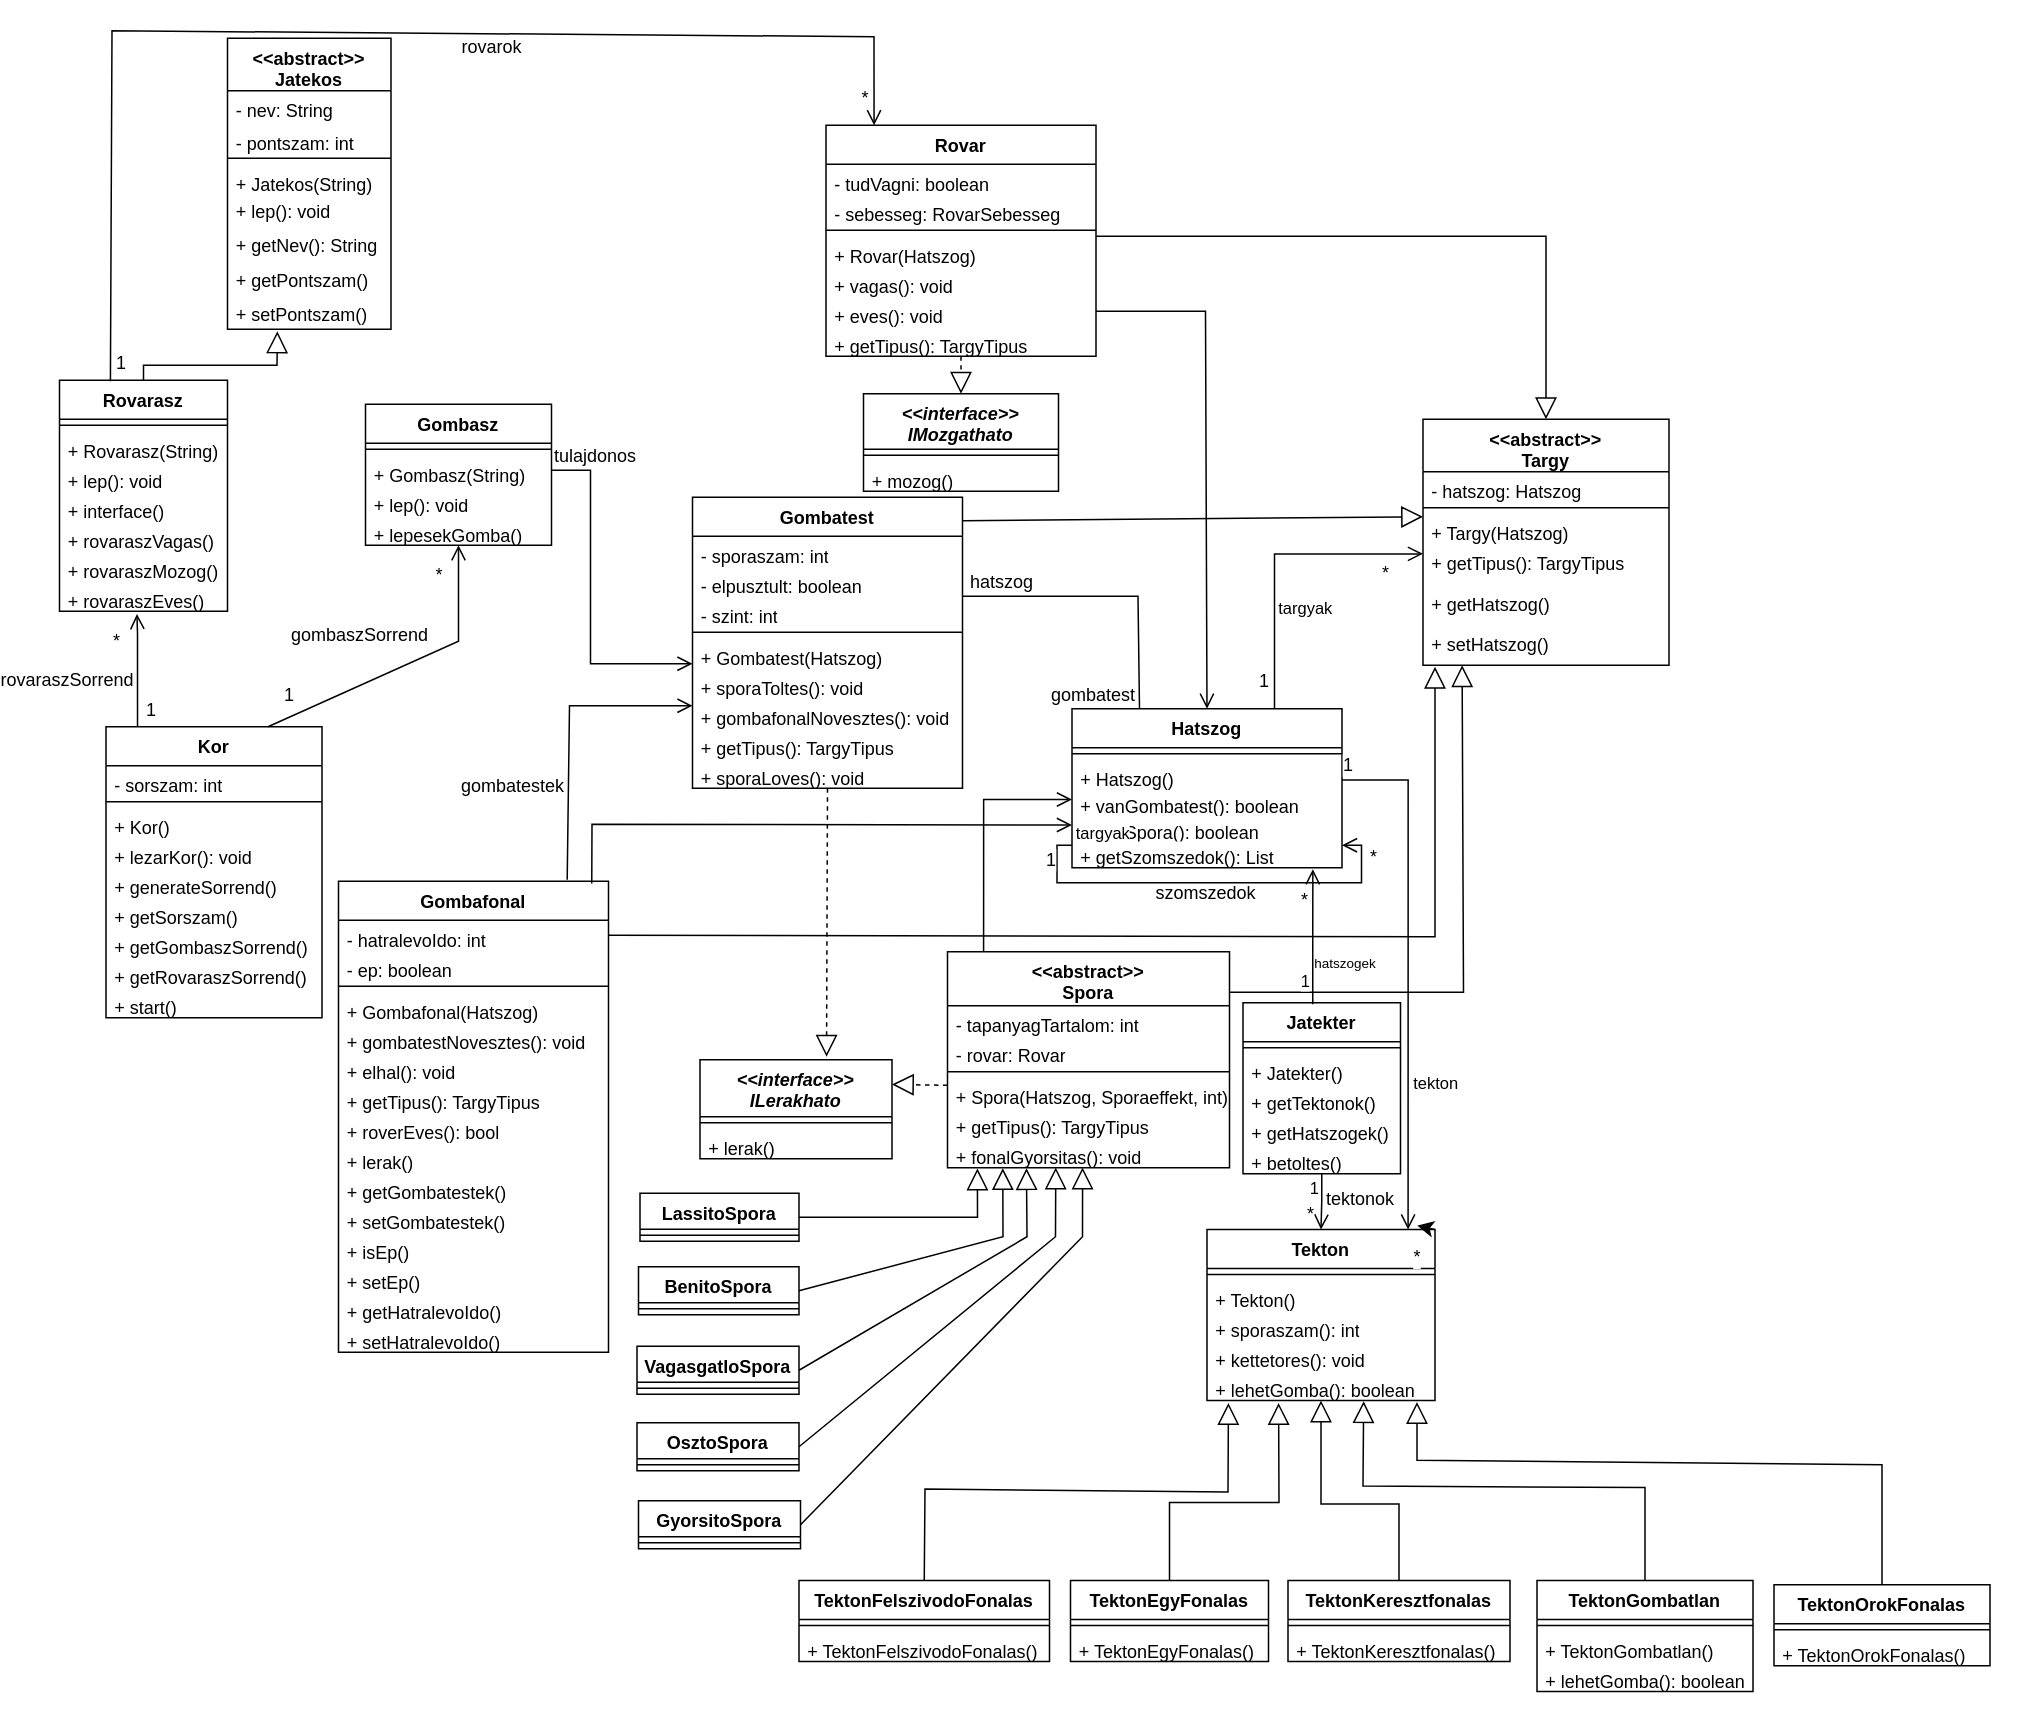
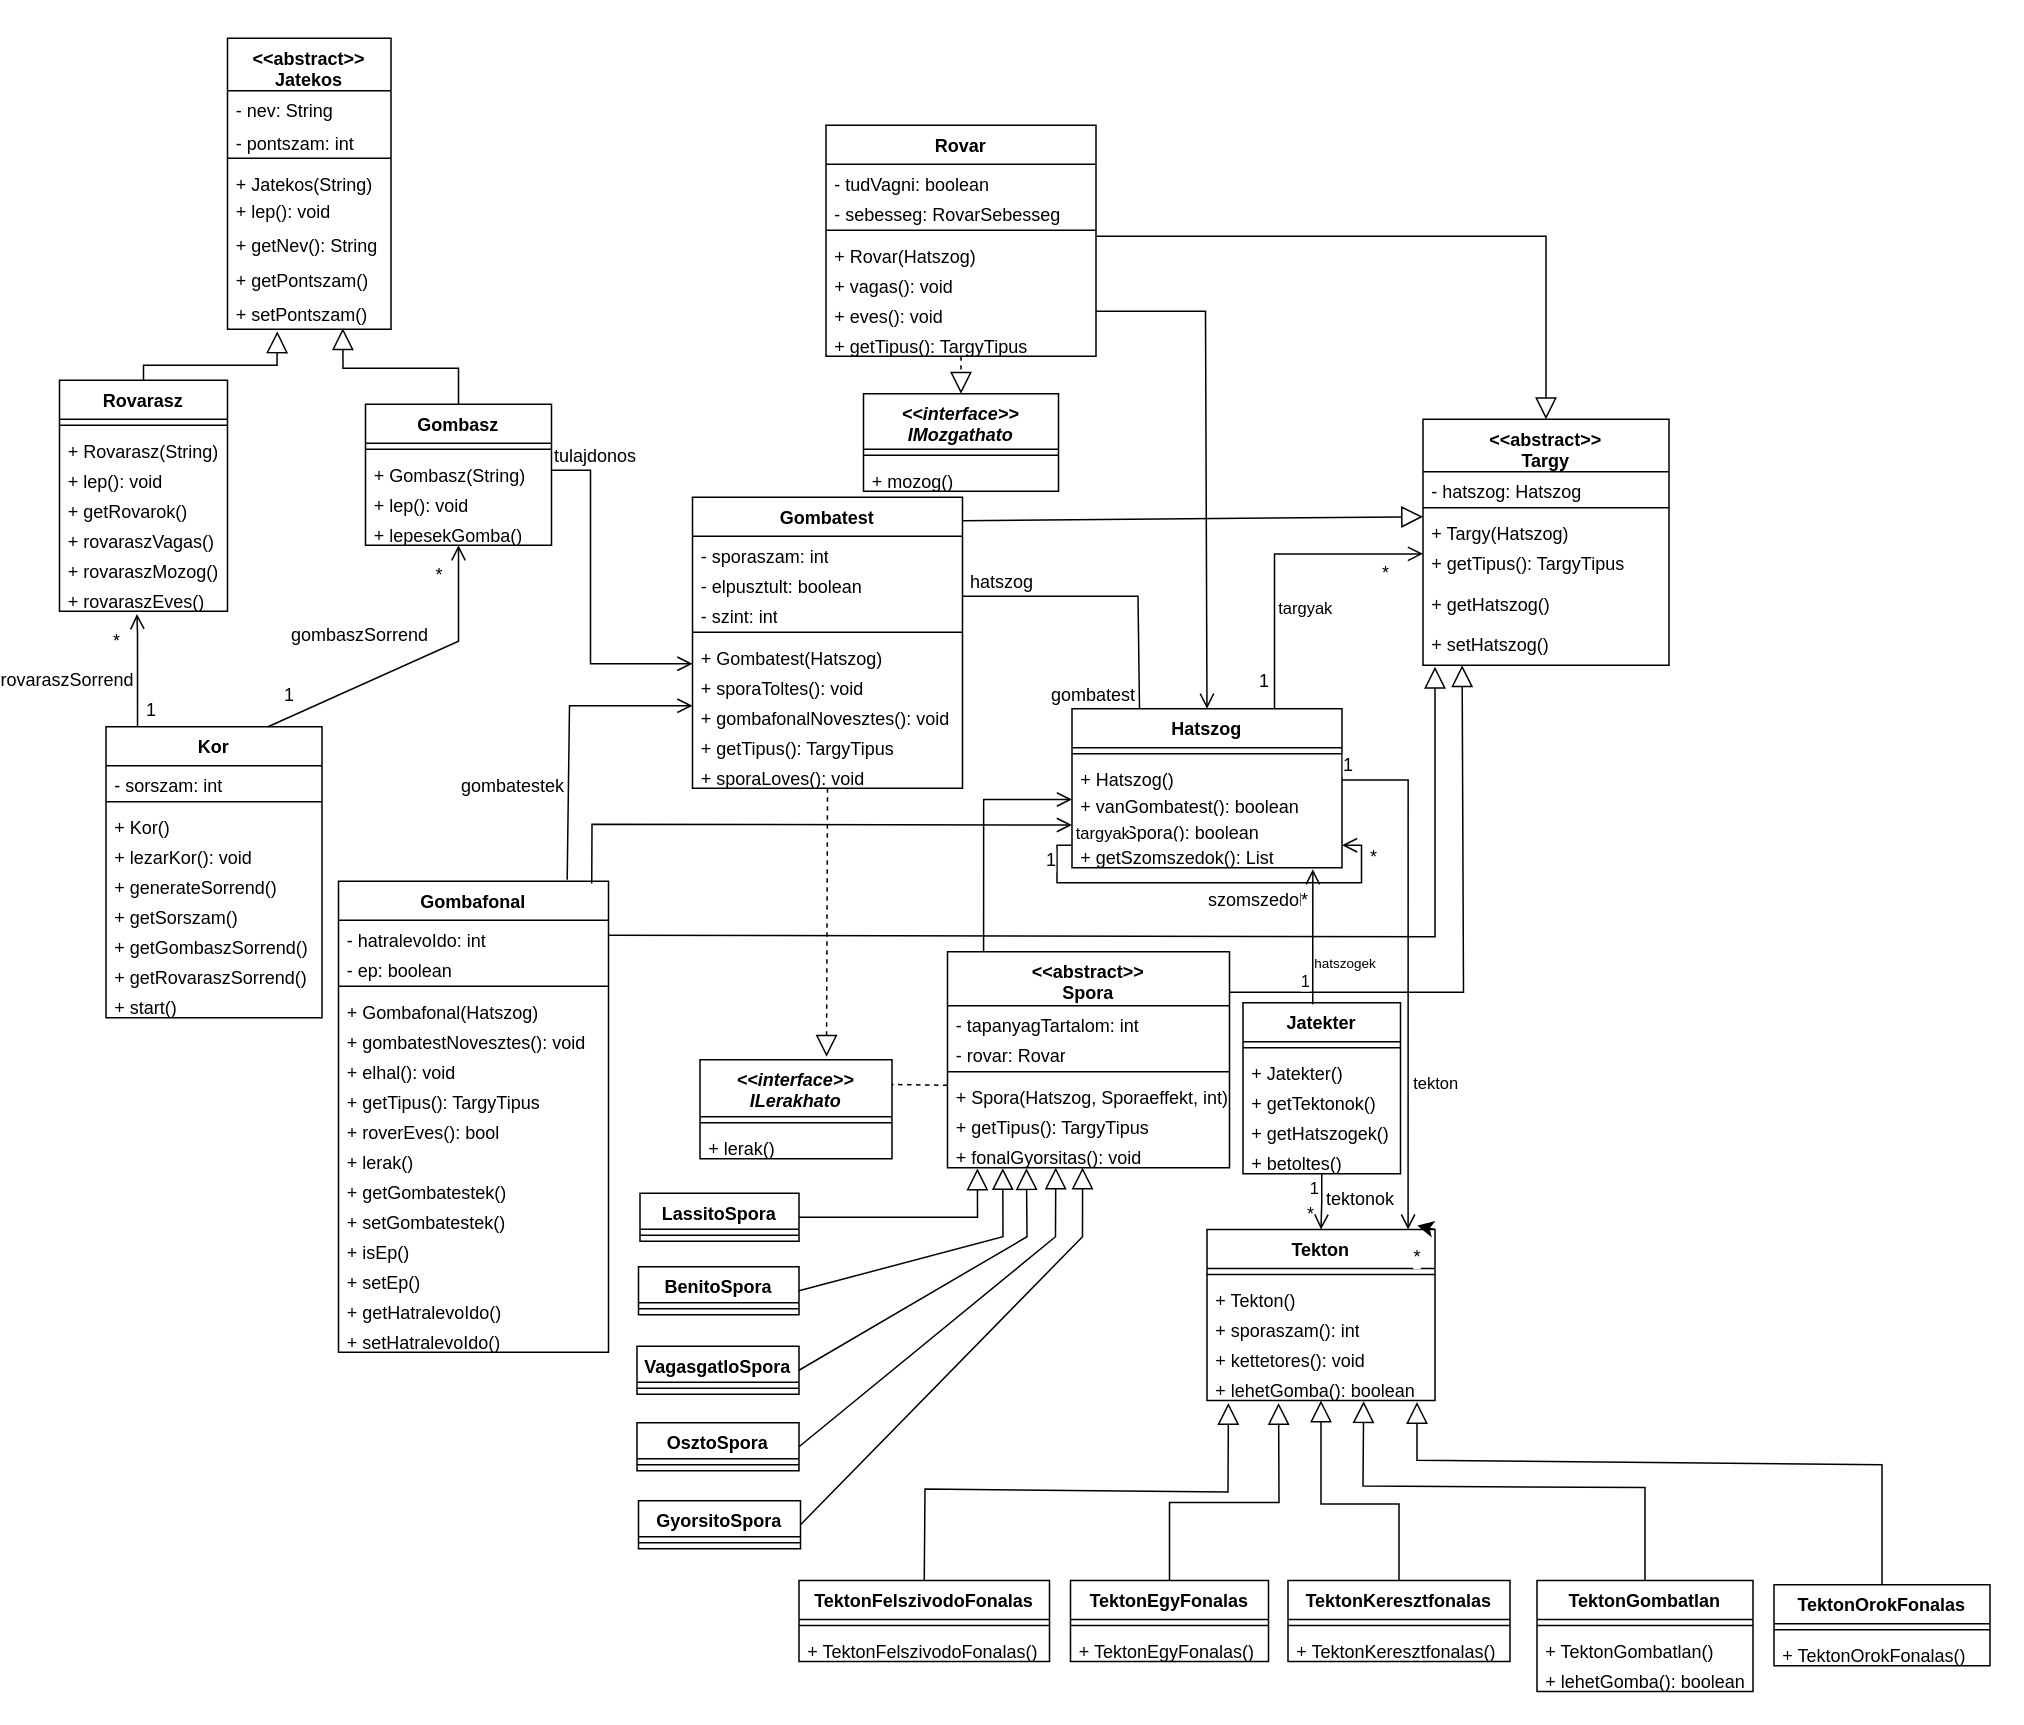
(361, 33) -> none
none -> (410, 368)
(129, 513) -> (136, 513)
(1205, 893) -> (1257, 901)
(914, 1085) -> (905, 1085)
